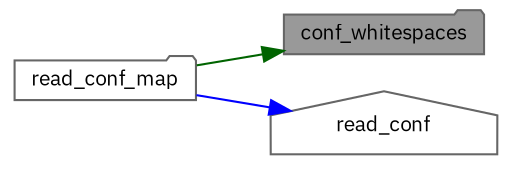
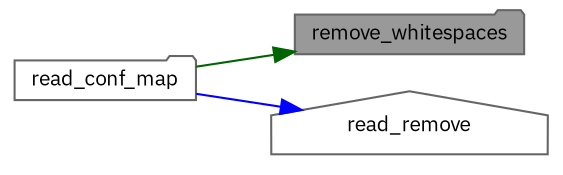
(384, 34) -> (410, 34)
(384, 126) -> (410, 126)
